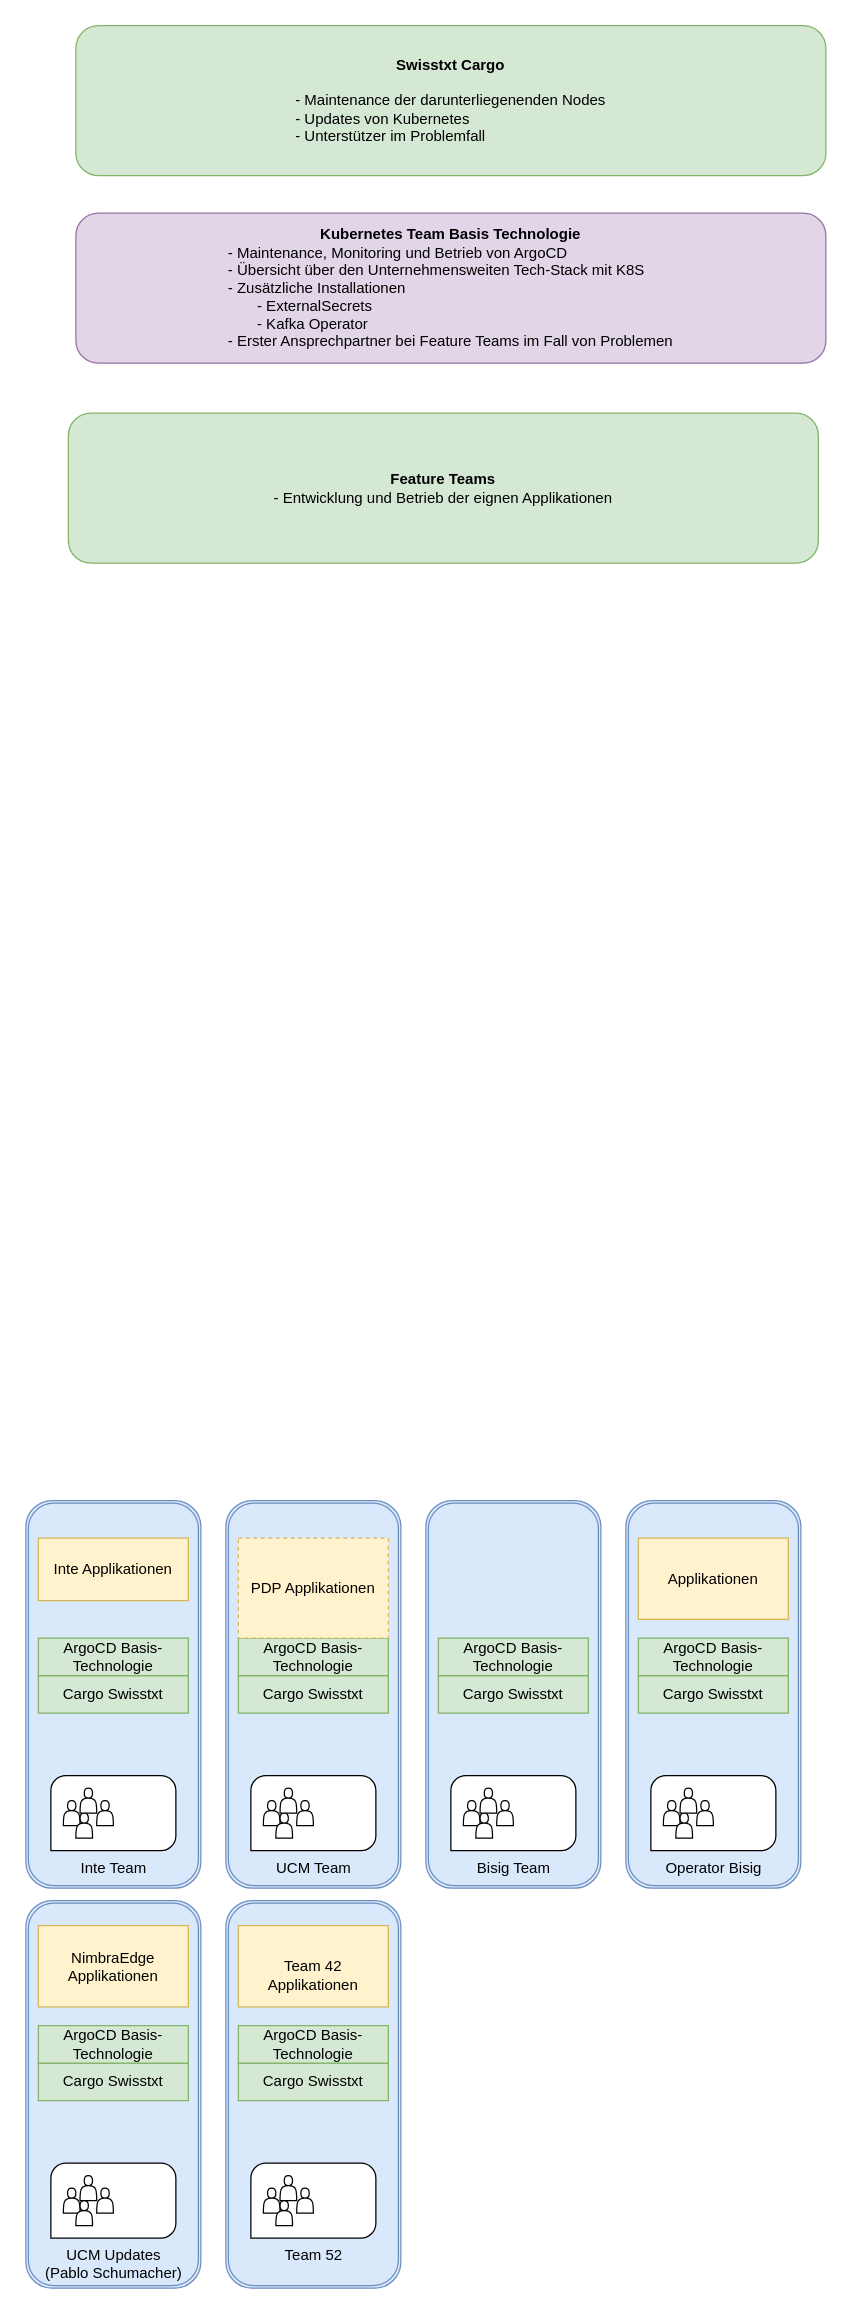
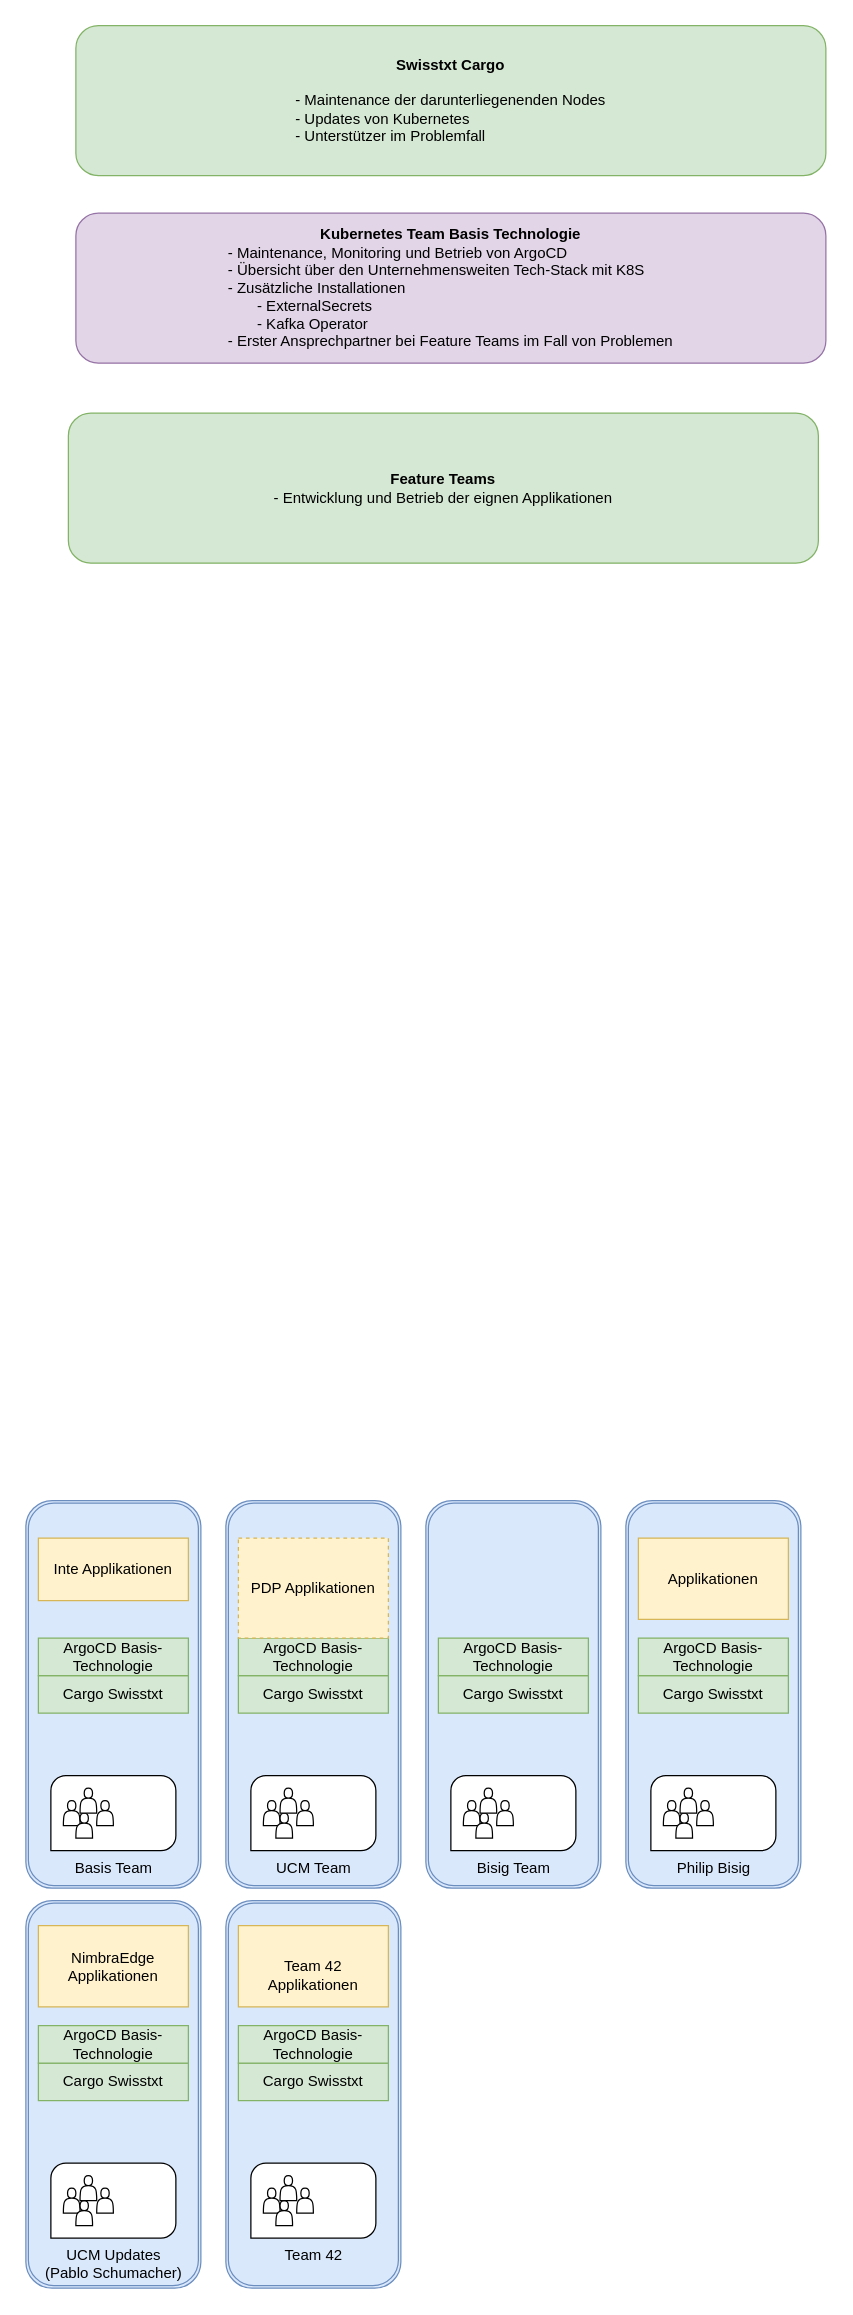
(114, 1868) -> (114, 1868)
(714, 1868) -> (714, 1868)
(314, 2256) -> (314, 2256)
